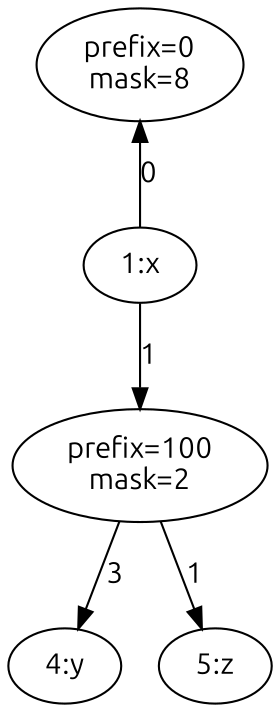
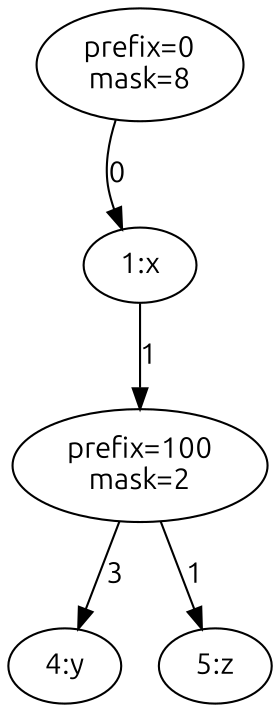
(140, 185) -> (107, 165)
